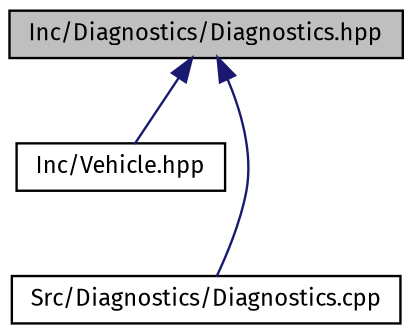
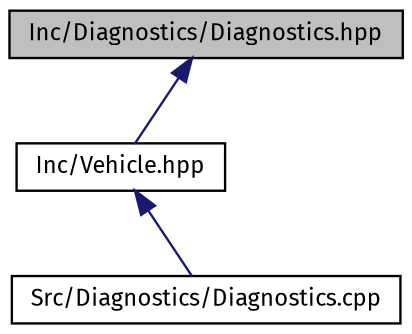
(248, 179) -> (170, 244)
